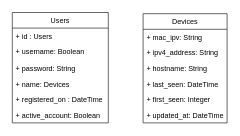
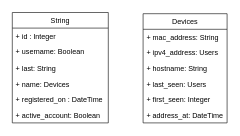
(60, 20) -> (60, 20)
(35, 36) -> (39, 36)
(176, 37) -> (185, 37)
(186, 53) -> (185, 53)
(48, 68) -> (39, 68)
(184, 84) -> (179, 84)
(187, 115) -> (187, 115)
